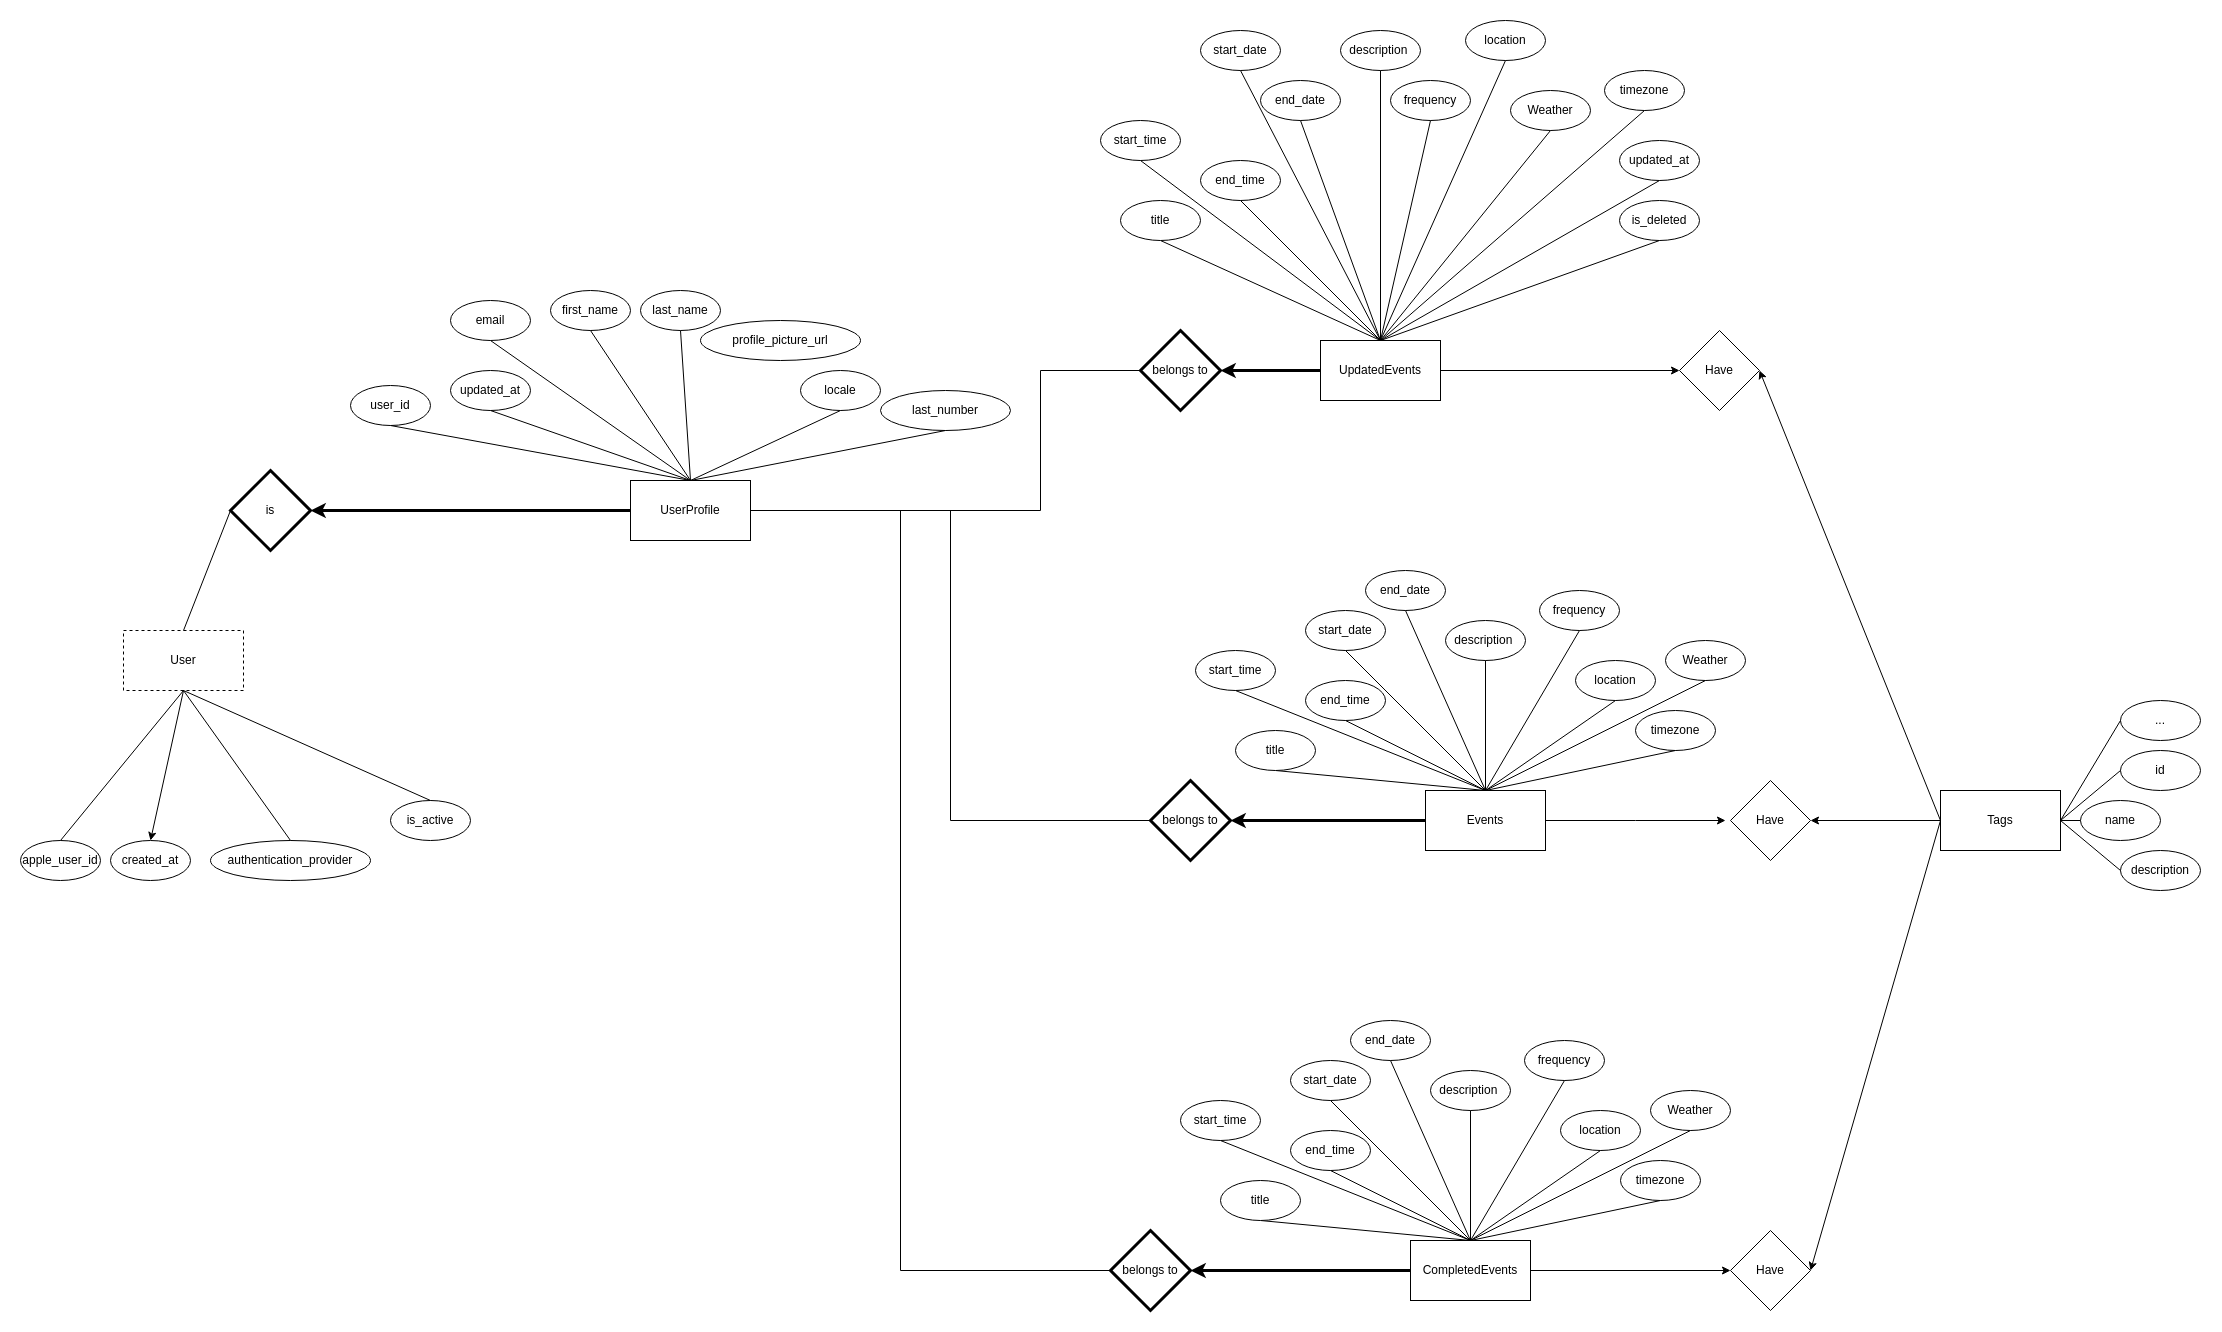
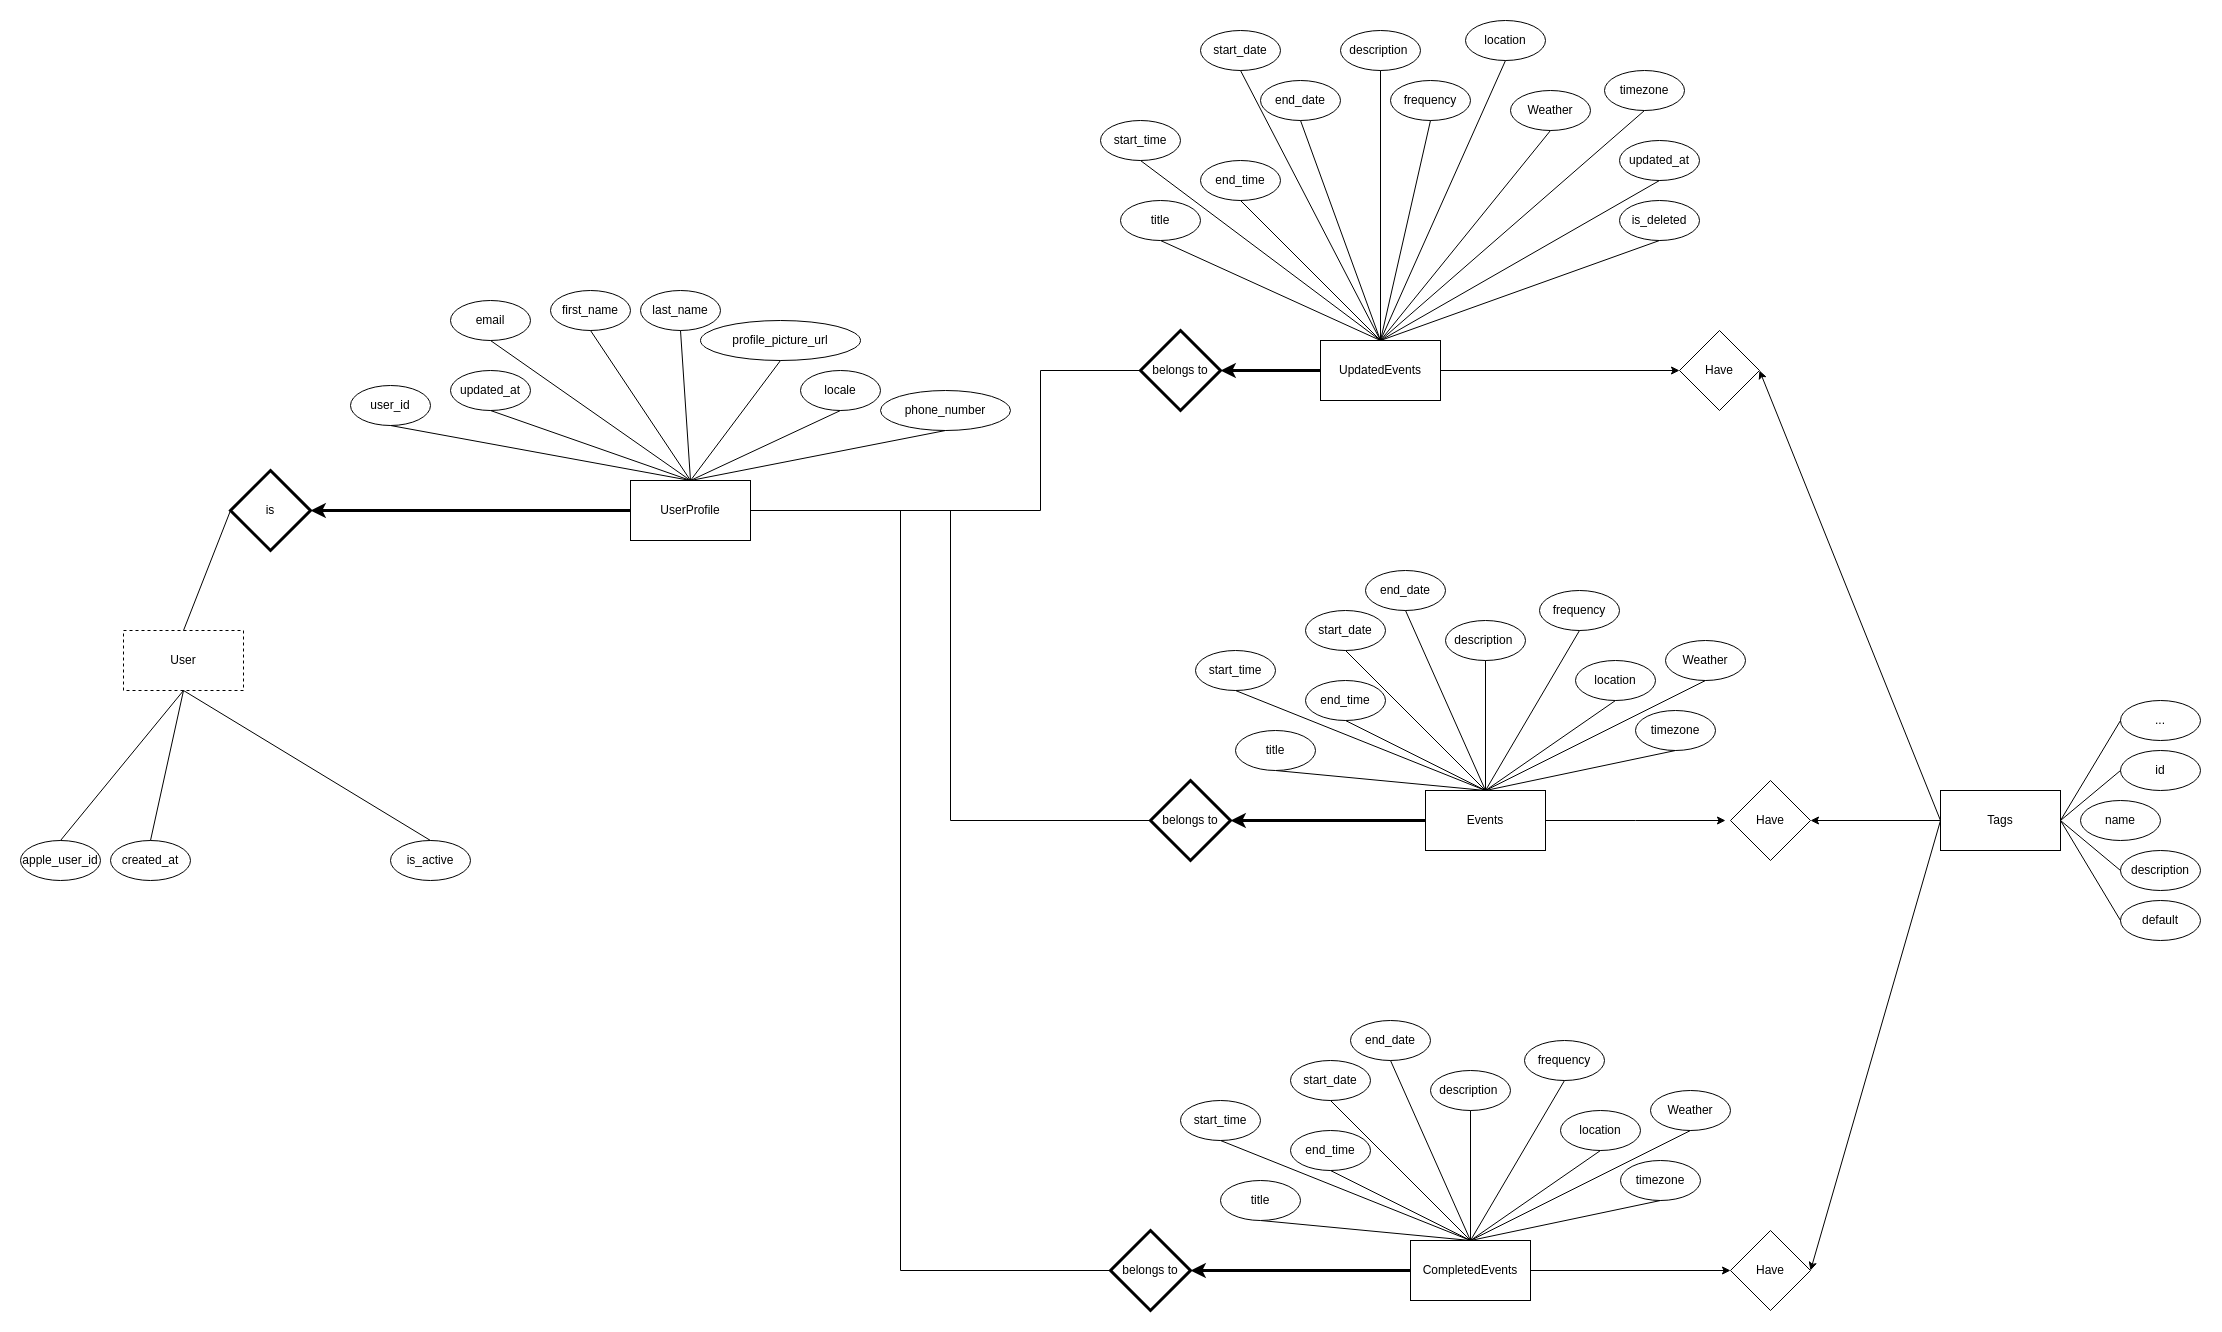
(946, 411) -> (946, 411)
none -> (737, 419)
(238, 767) -> none
(431, 821) -> (431, 861)
(2072, 821) -> none
(152, 832) -> (152, 836)
(291, 861) -> none
none -> (2092, 872)
none -> (2161, 921)
